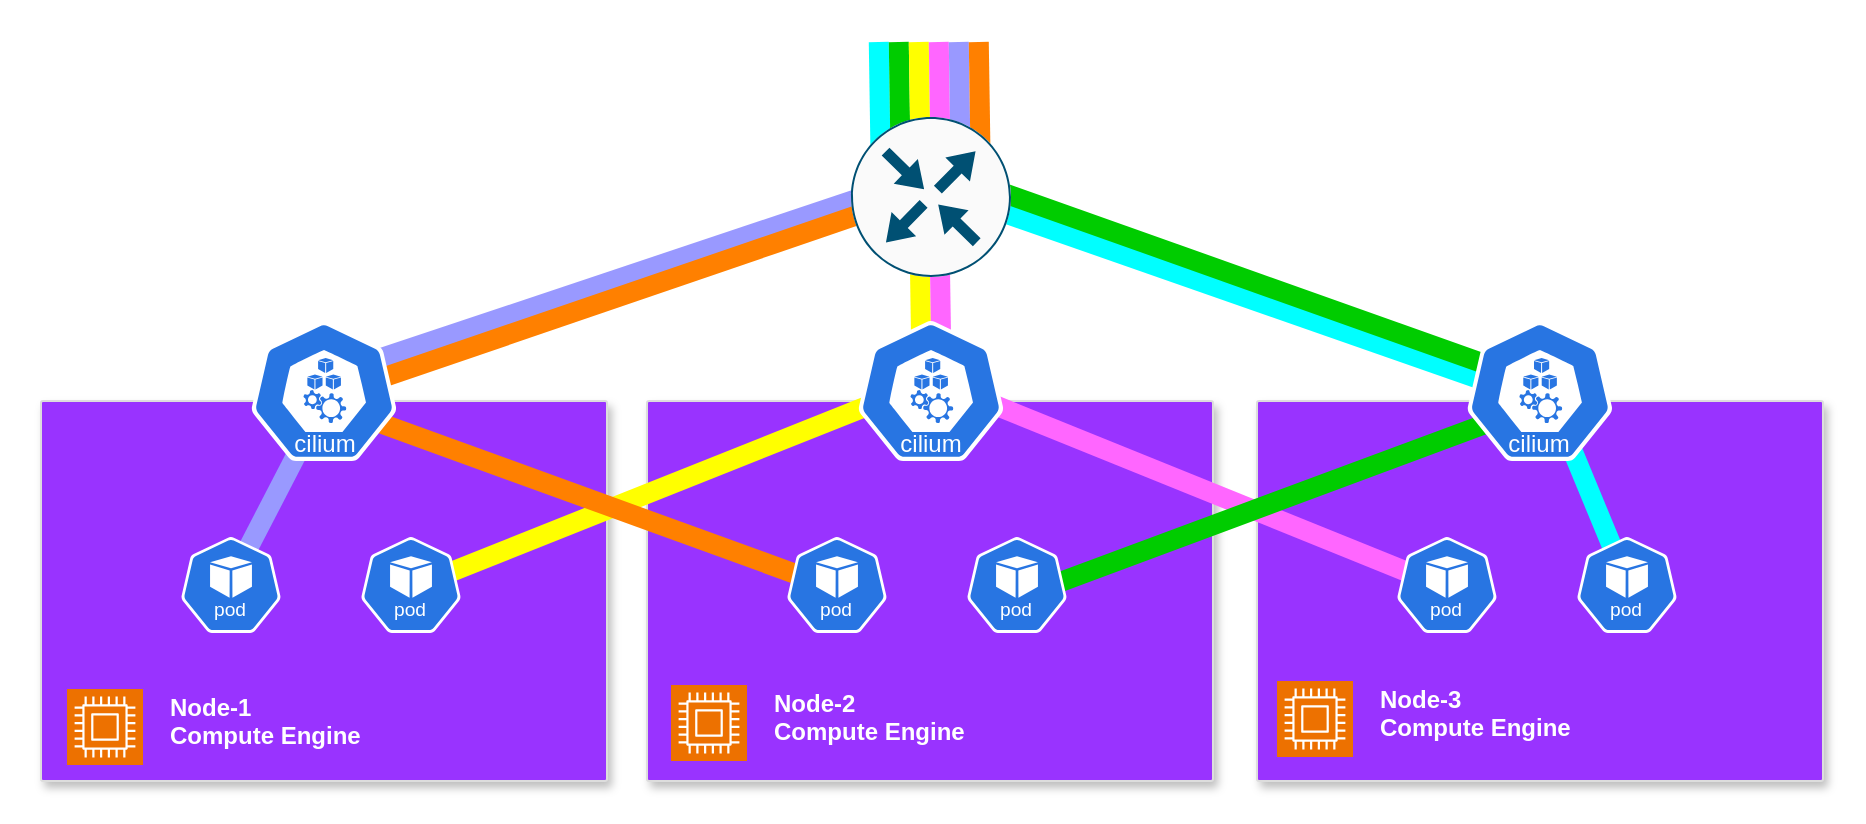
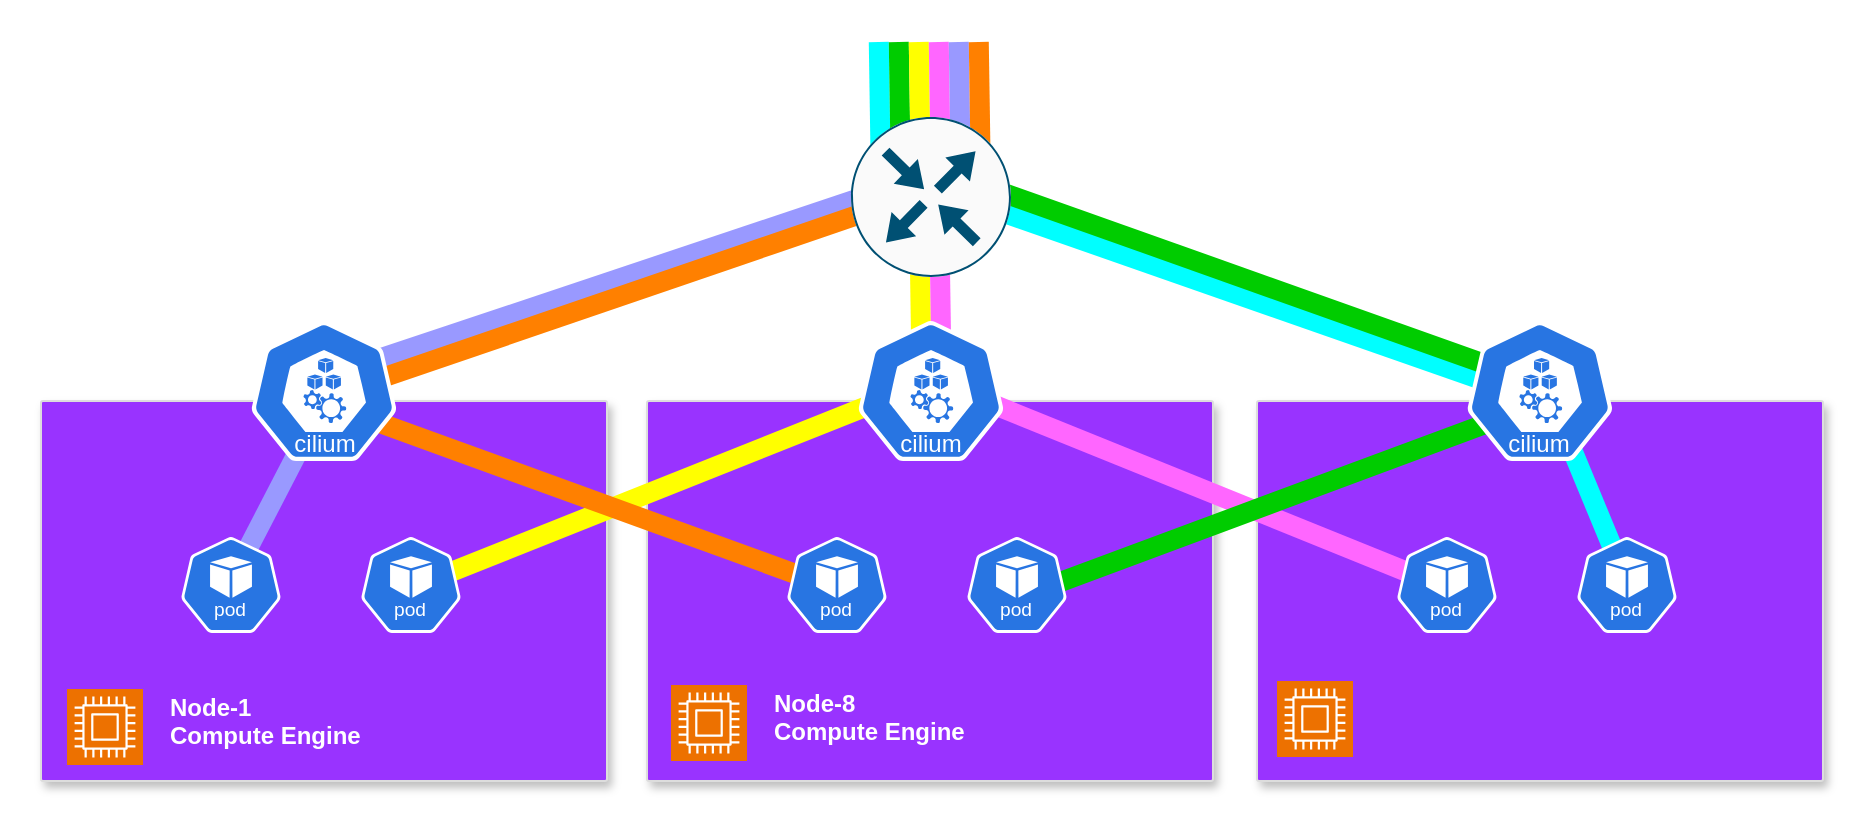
(863, 720) -> (863, 720)
(1497, 723) -> none
